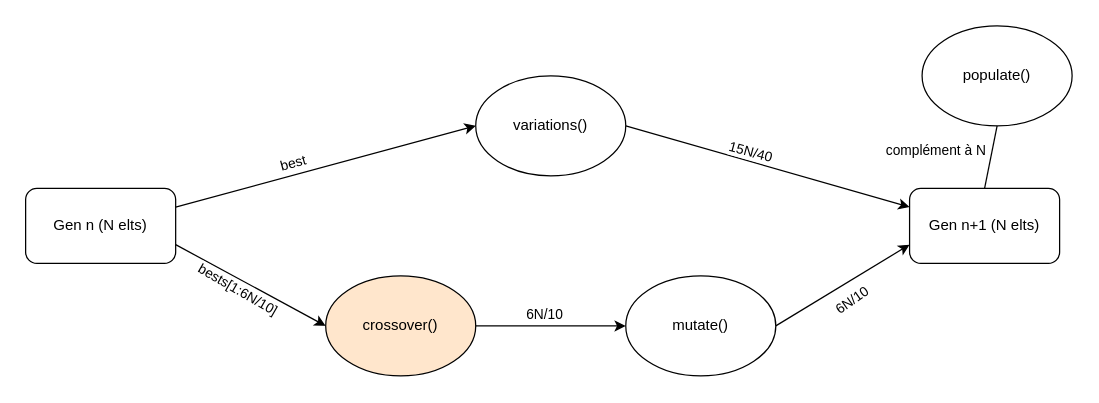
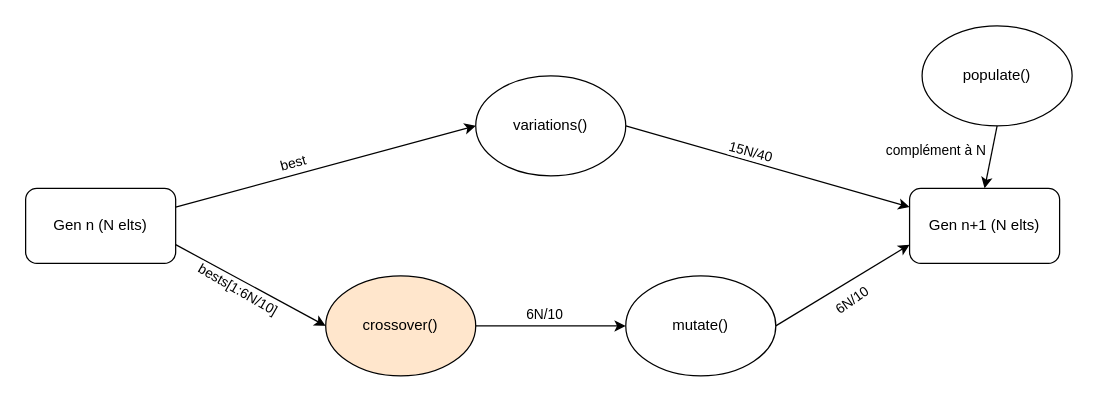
(986, 182) -> (986, 178)
